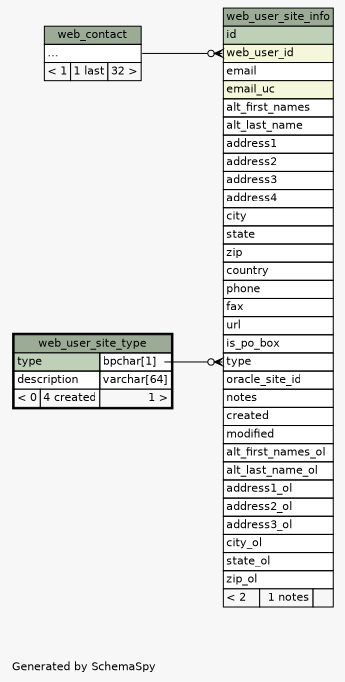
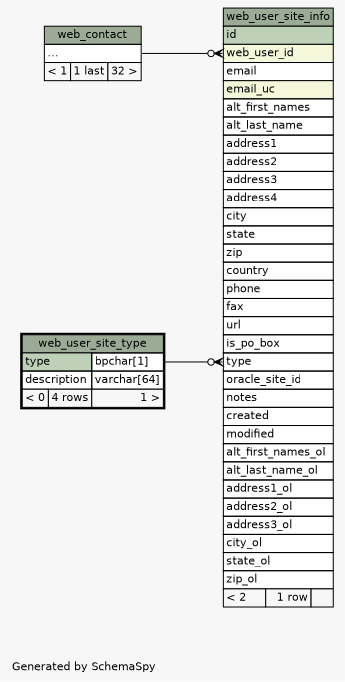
(70, 398) -> (70, 398)
(289, 597) -> (292, 597)
